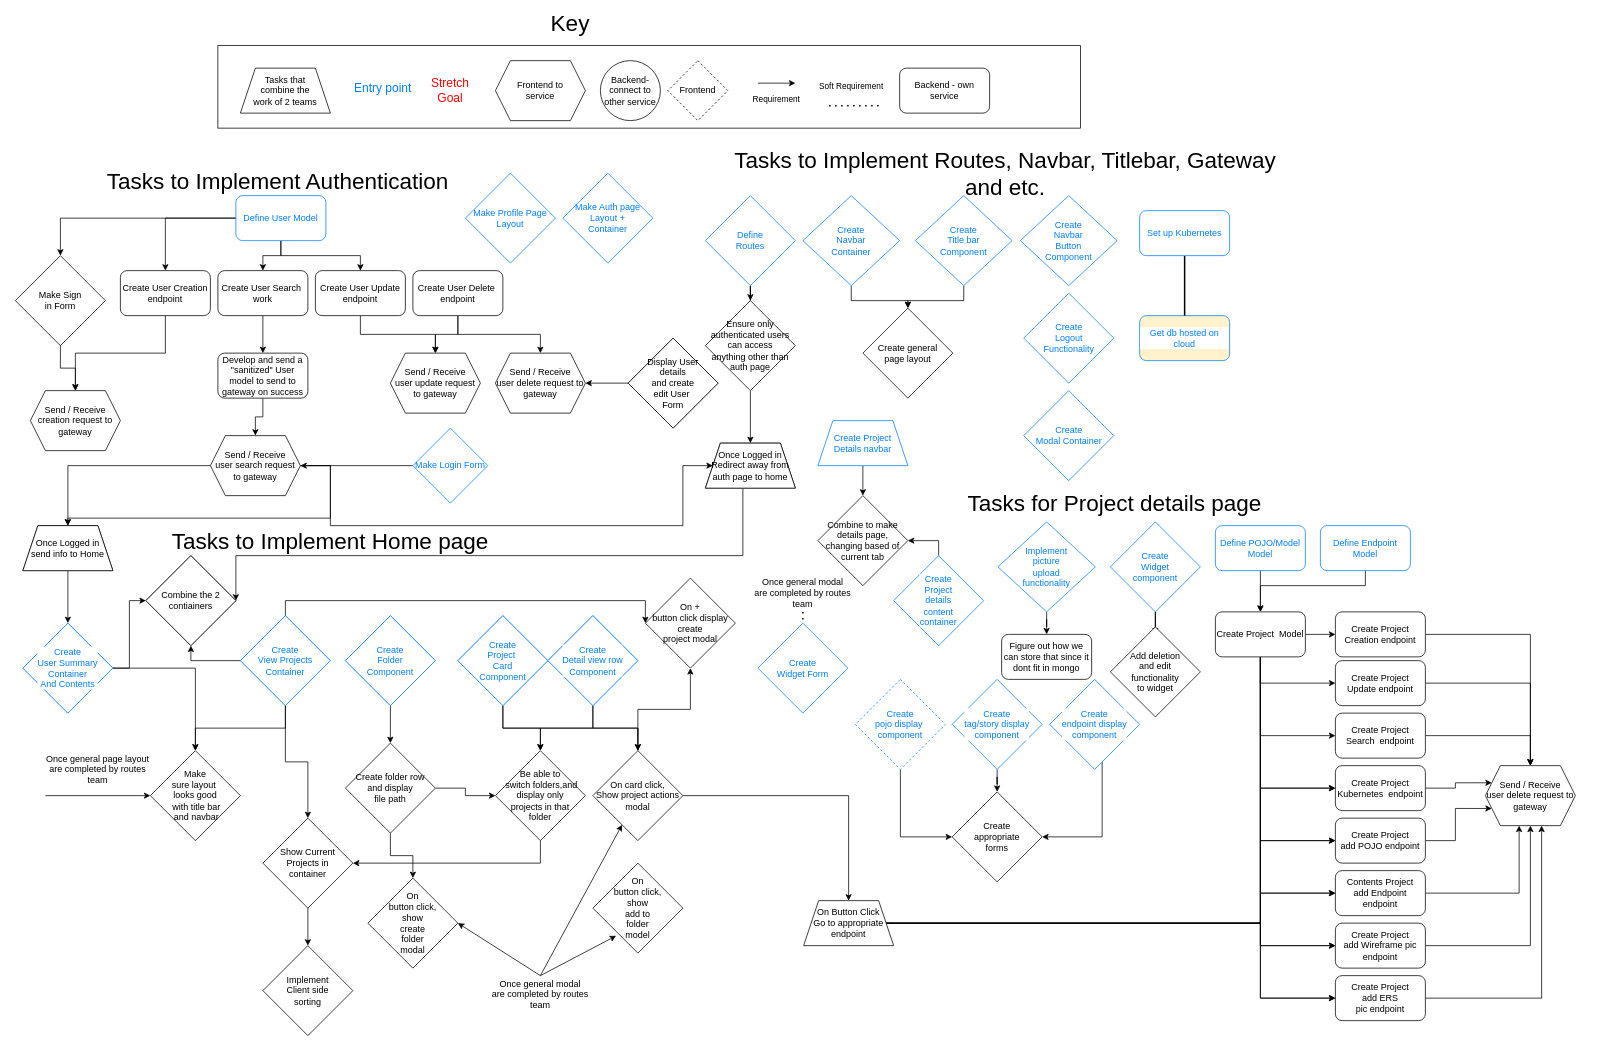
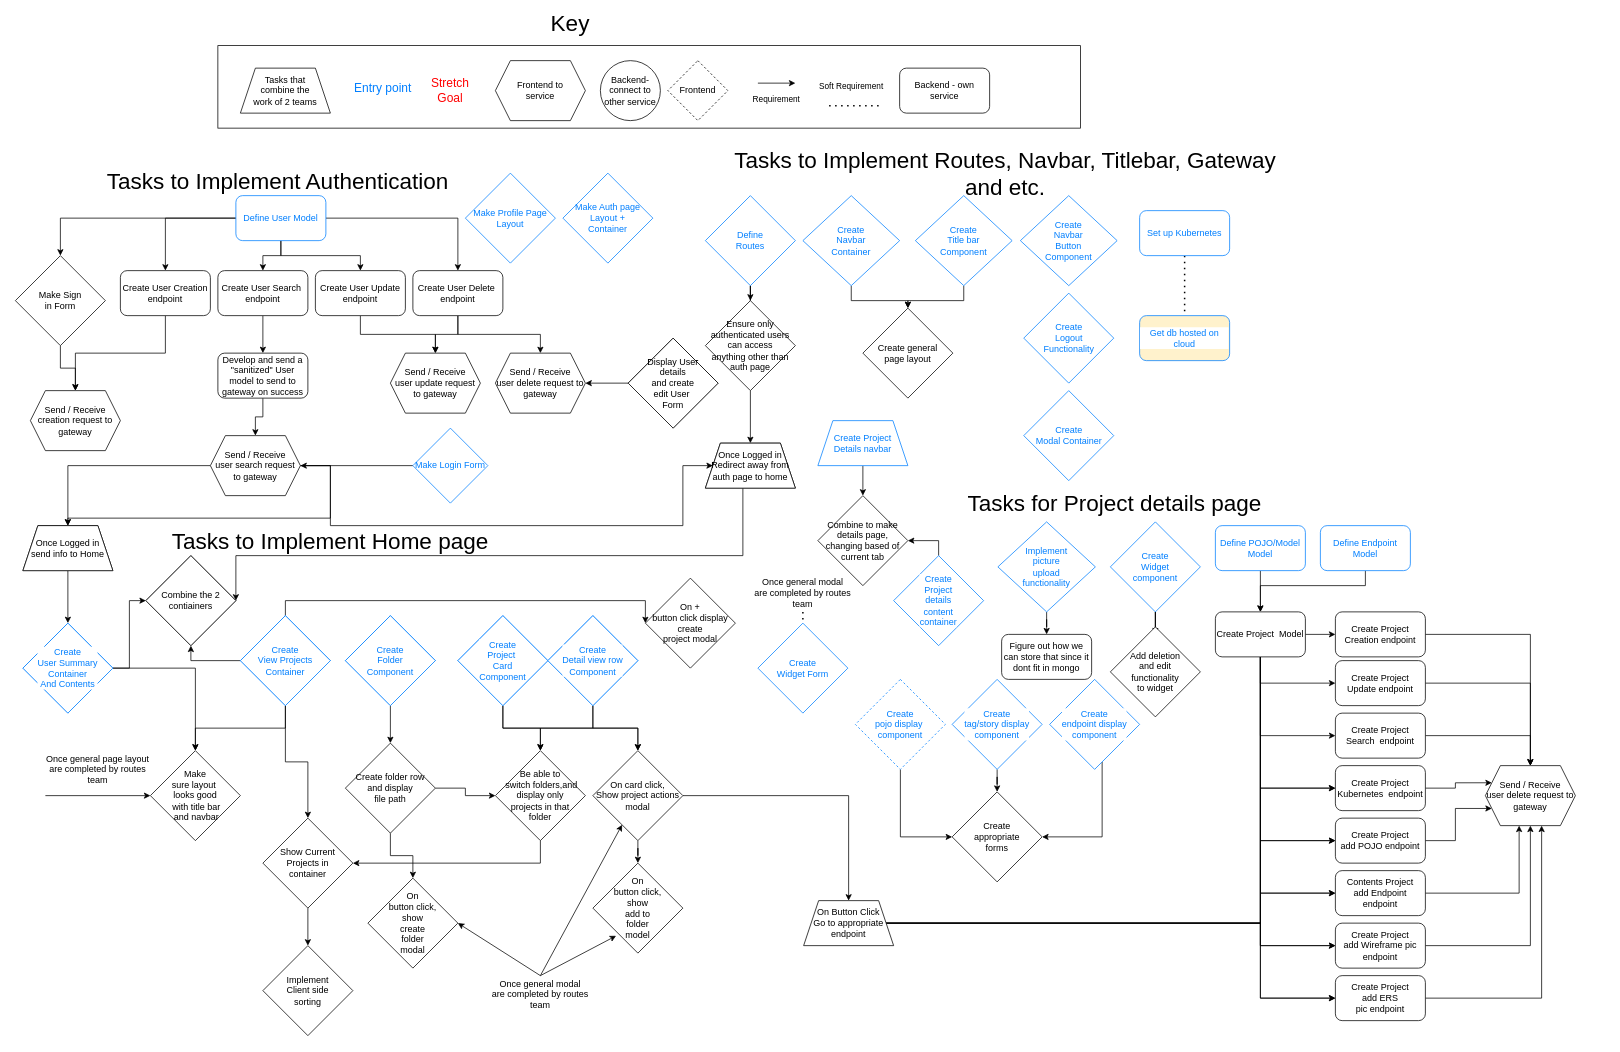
none -> (457, 218)
(1185, 285) -> (1185, 285)
(263, 293) -> (263, 293)
(681, 709) -> (638, 851)
